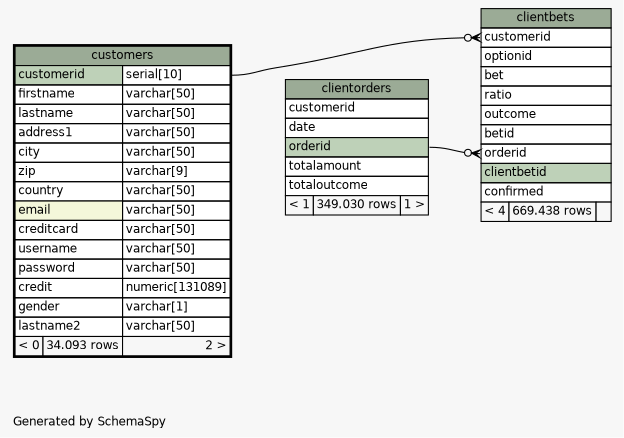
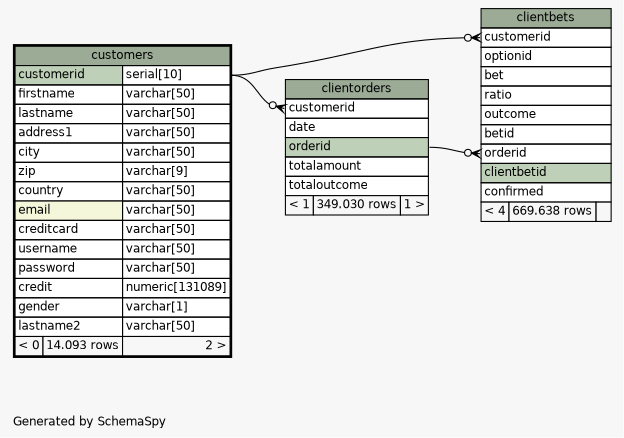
none -> (253, 86)
(553, 211) -> (553, 211)
(83, 346) -> (83, 346)
